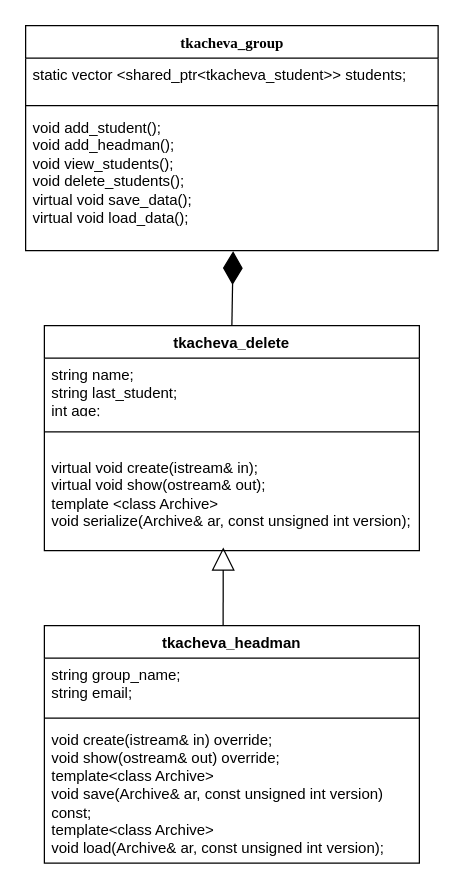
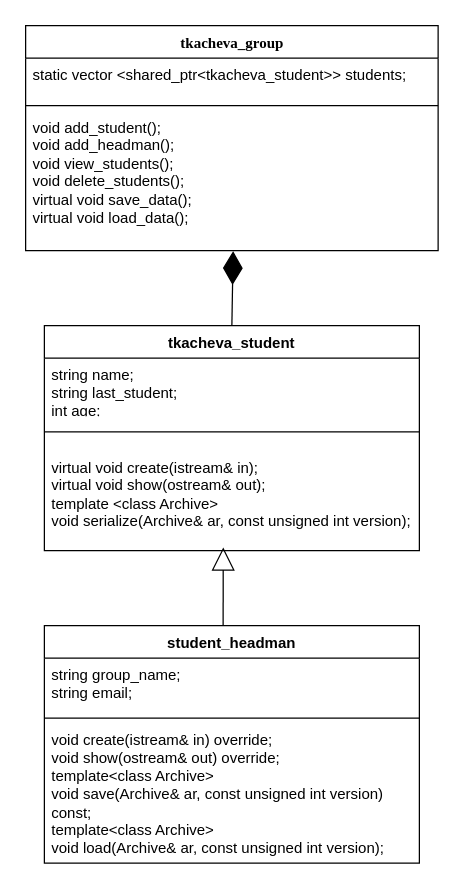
(232, 343) -> (232, 343)
(232, 643) -> (232, 643)
